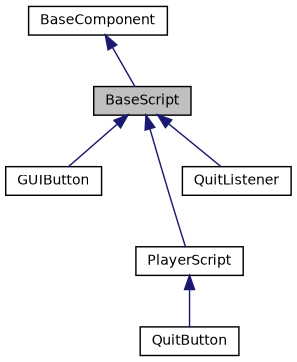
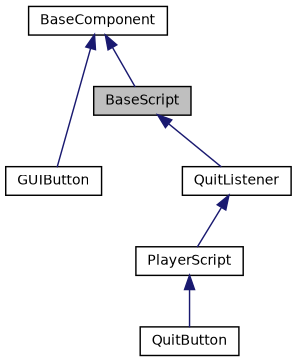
(93, 146) -> (74, 108)
(167, 188) -> (209, 227)
